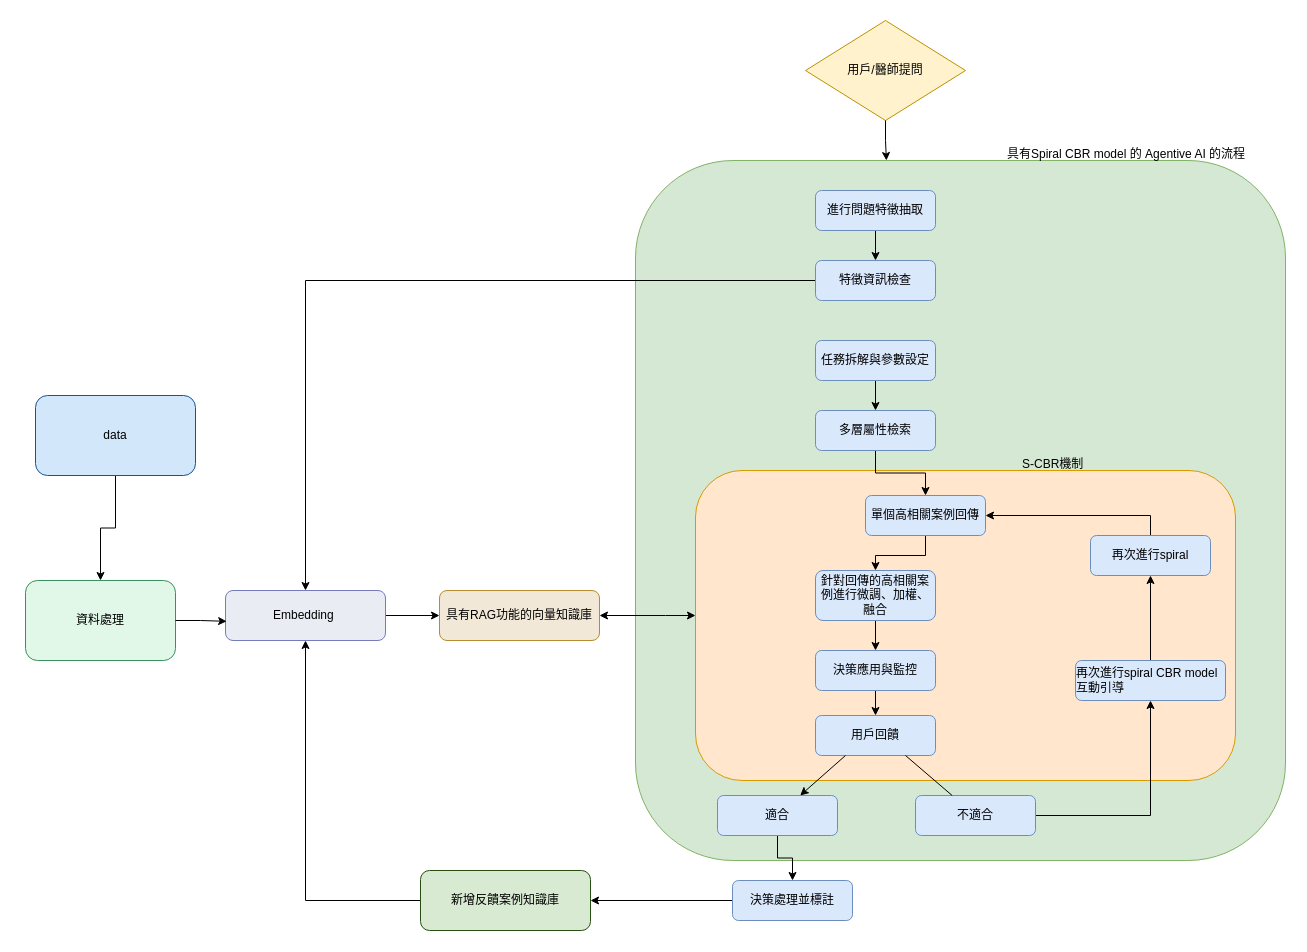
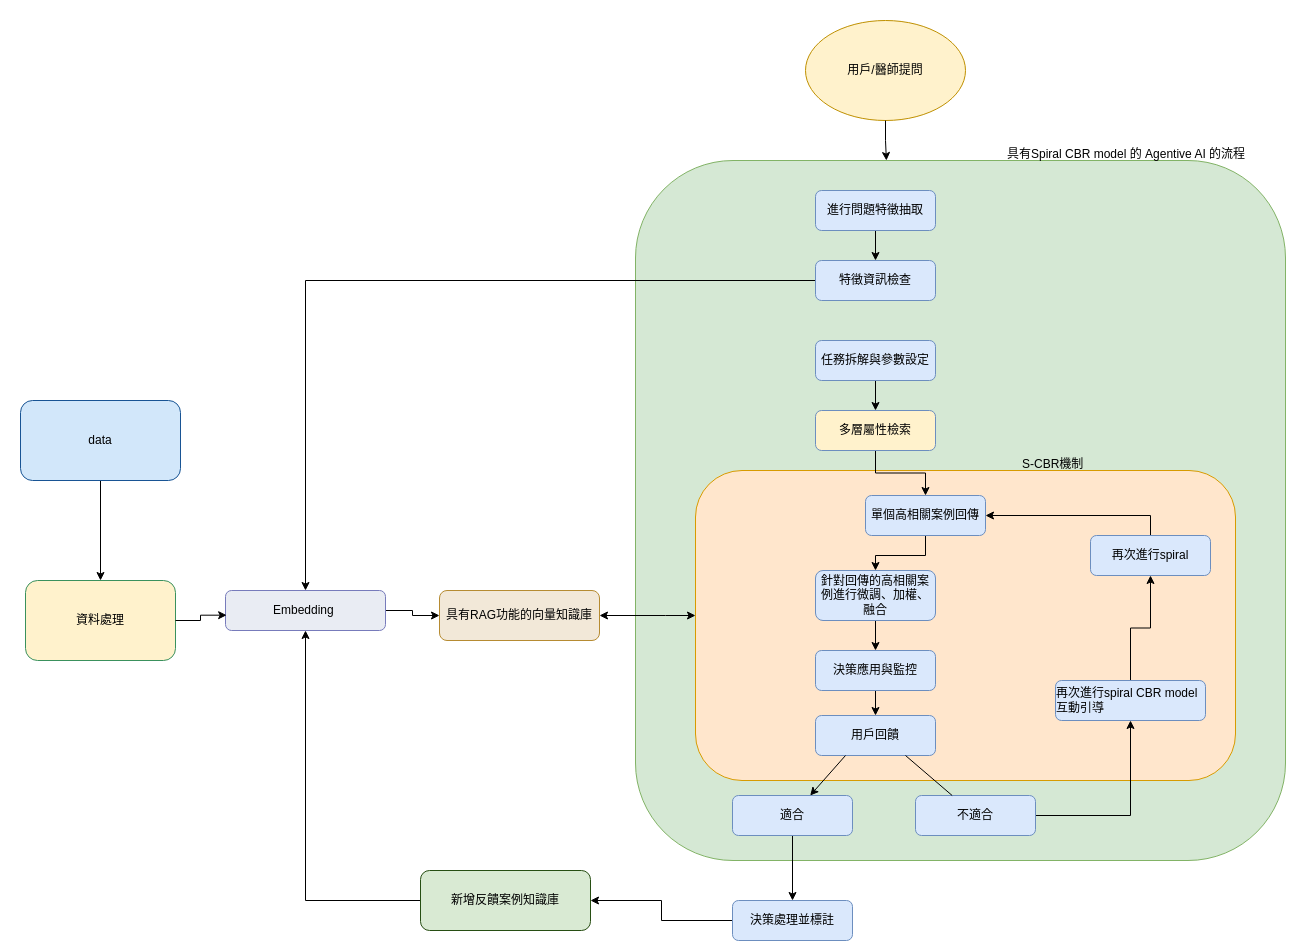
(886, 71) -> (886, 71)
(876, 431) -> (876, 431)
(116, 436) -> (101, 441)
(306, 616) -> (306, 611)
(101, 621) -> (101, 621)
(1151, 681) -> (1131, 701)
(778, 816) -> (793, 816)
(793, 901) -> (793, 921)
